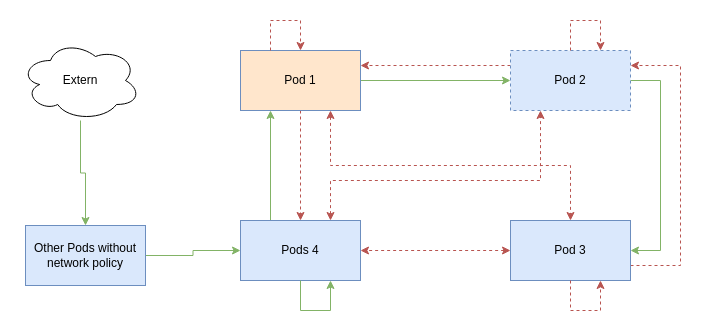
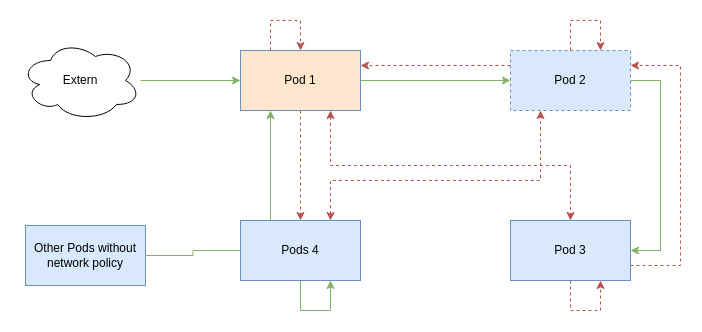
(81, 172) -> (187, 81)
(232, 251) -> (235, 251)
(436, 251) -> none
